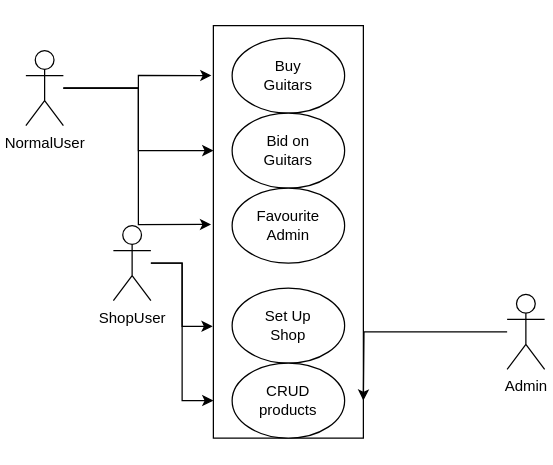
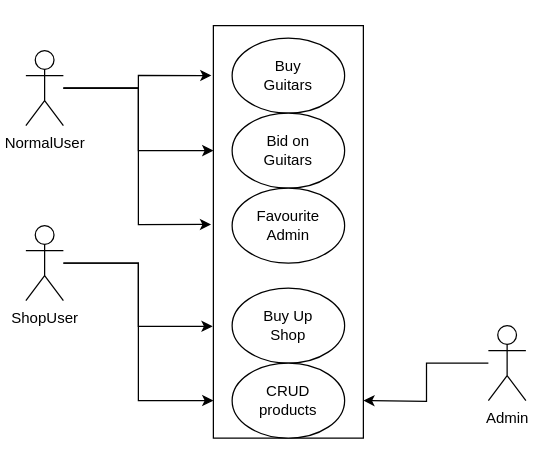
(132, 263) -> (44, 263)
(288, 326) -> (288, 326)
(526, 332) -> (507, 363)
